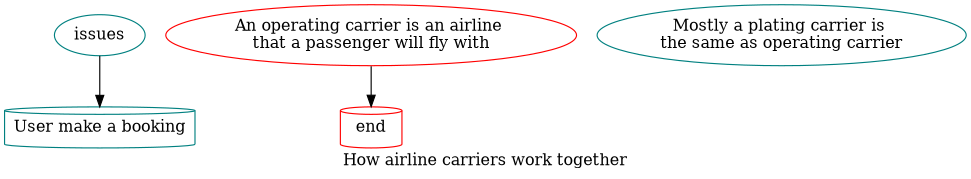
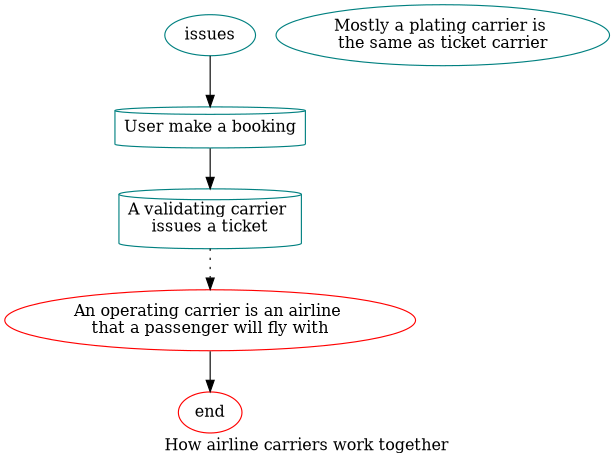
(782, 35) -> (443, 35)
(371, 127) -> (210, 412)
none -> (210, 219)
